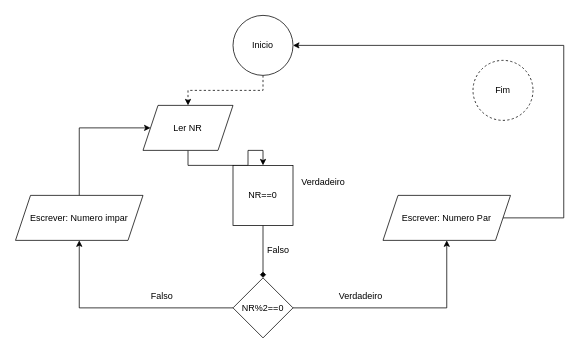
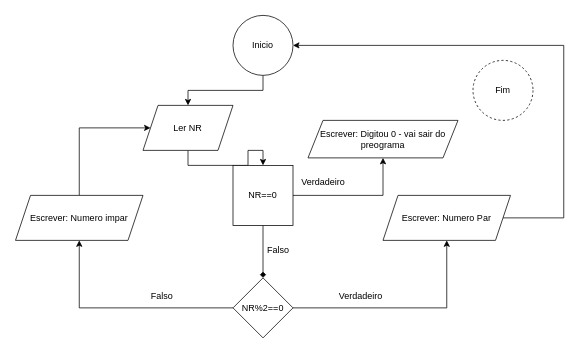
(228, 90) -> (228, 90)
none -> (383, 139)
none -> (339, 195)
